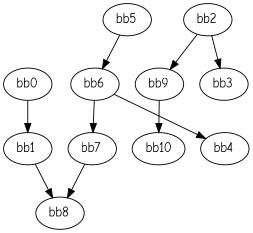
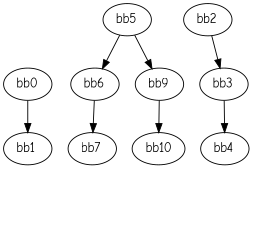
(186, 48) -> (141, 48)
(154, 113) -> (224, 112)
(60, 213) -> none
